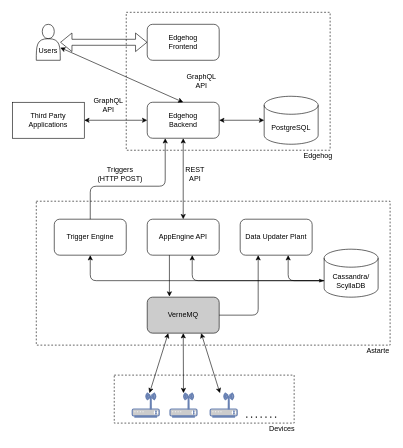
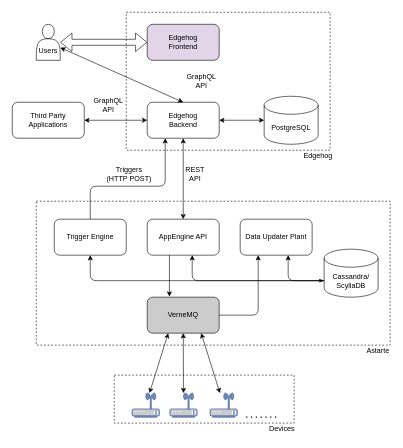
(183, 42) -> (183, 42)
(48, 120) -> (48, 120)
(120, 174) -> (129, 174)
